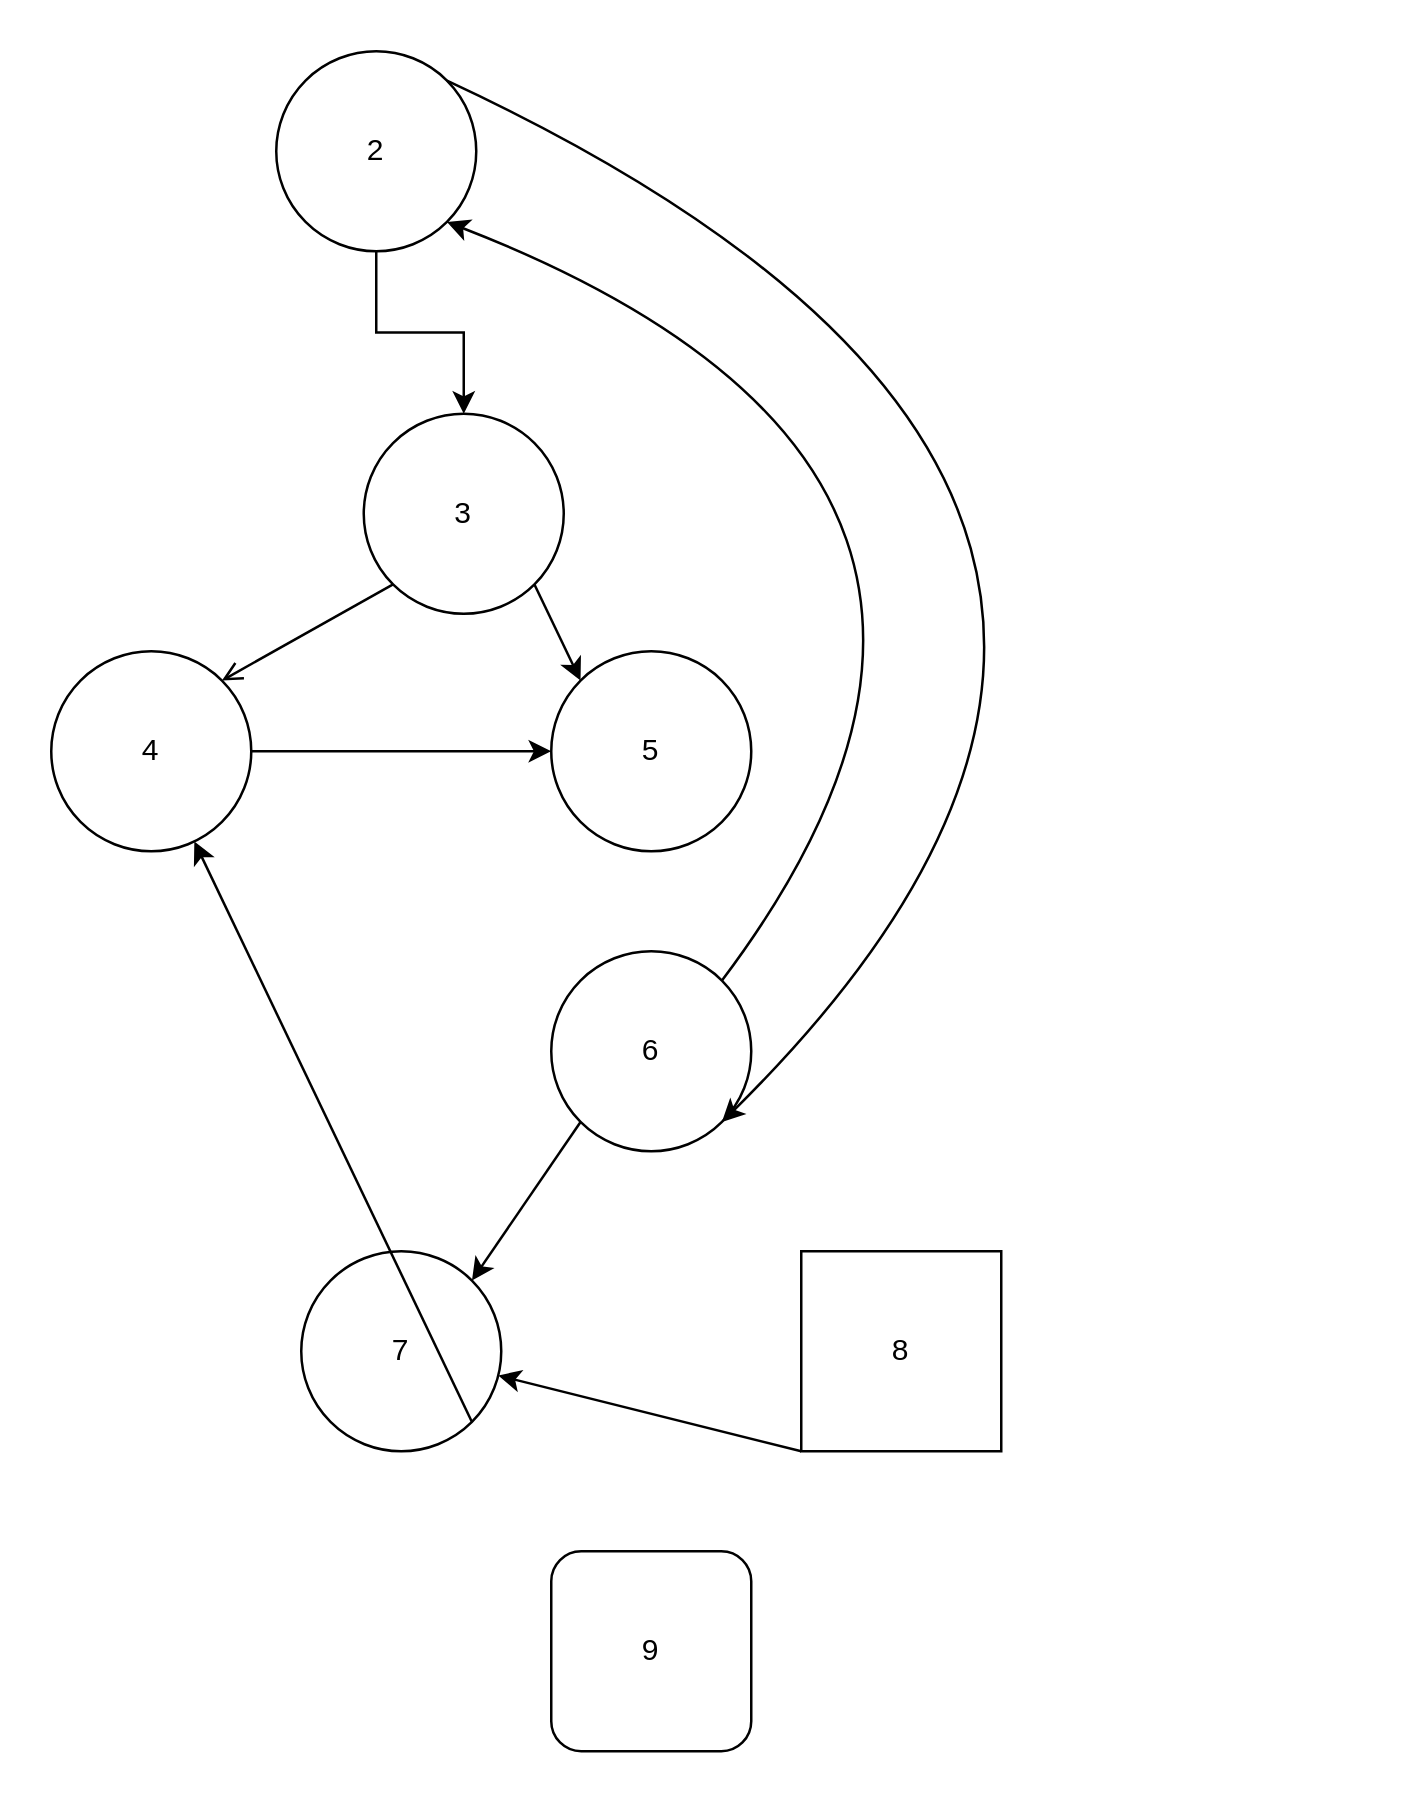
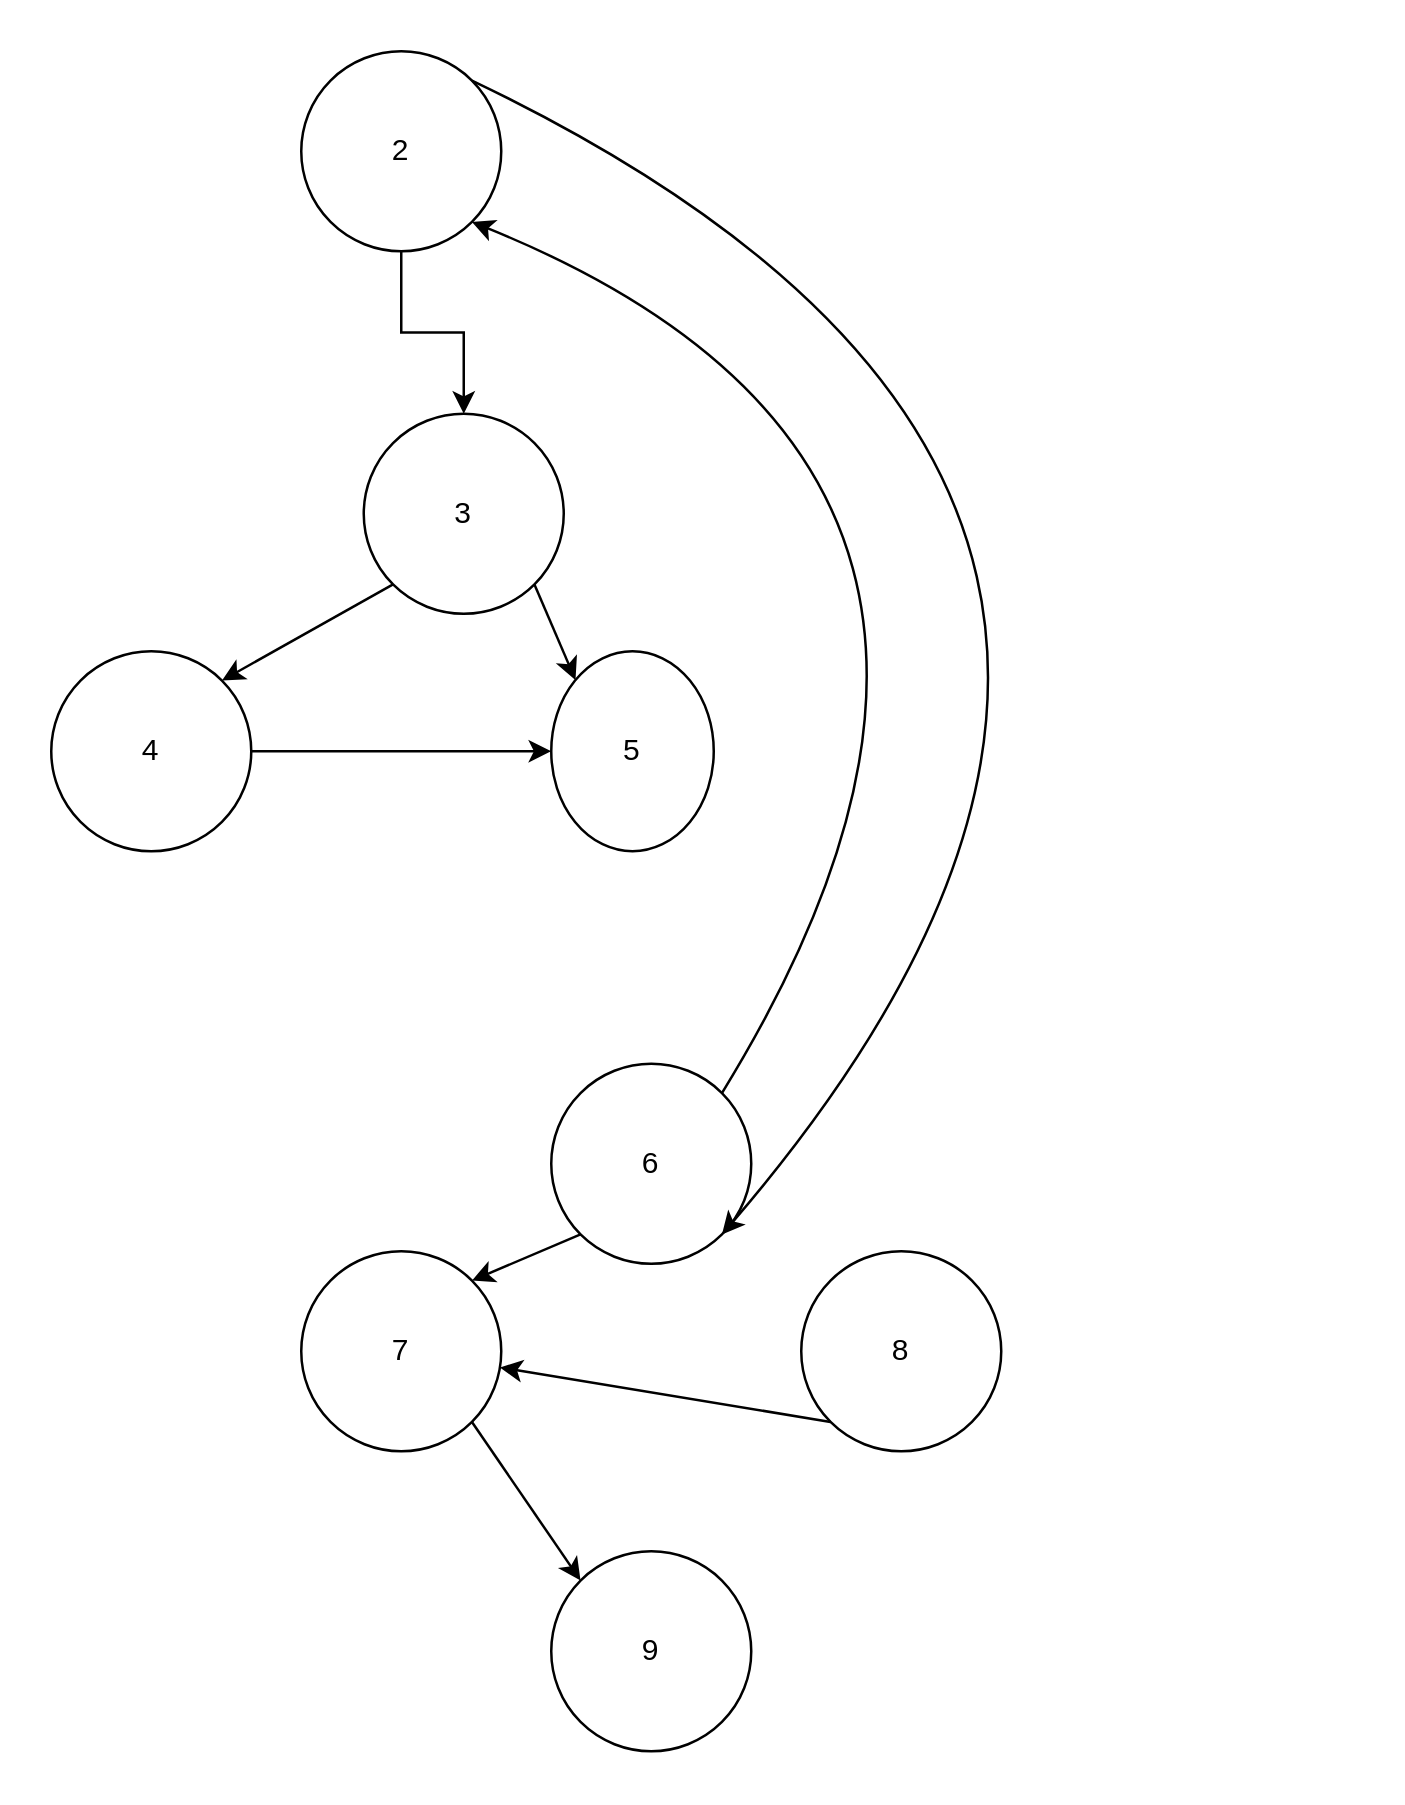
(376, 151) -> (401, 151)
(234, 674) -> (238, 672)
(651, 751) -> (633, 751)
(651, 1051) -> (651, 1164)
(337, 1139) -> (522, 1495)
(901, 1351) -> (901, 1351)
(651, 1651) -> (651, 1651)
